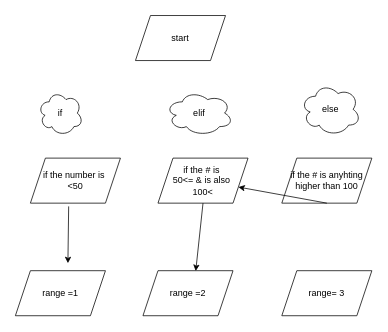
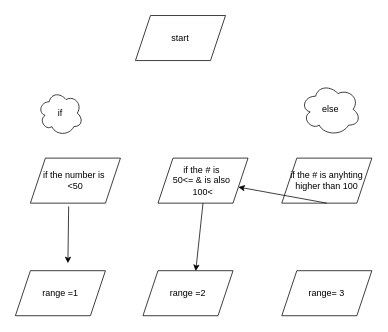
(199, 113) -> none
